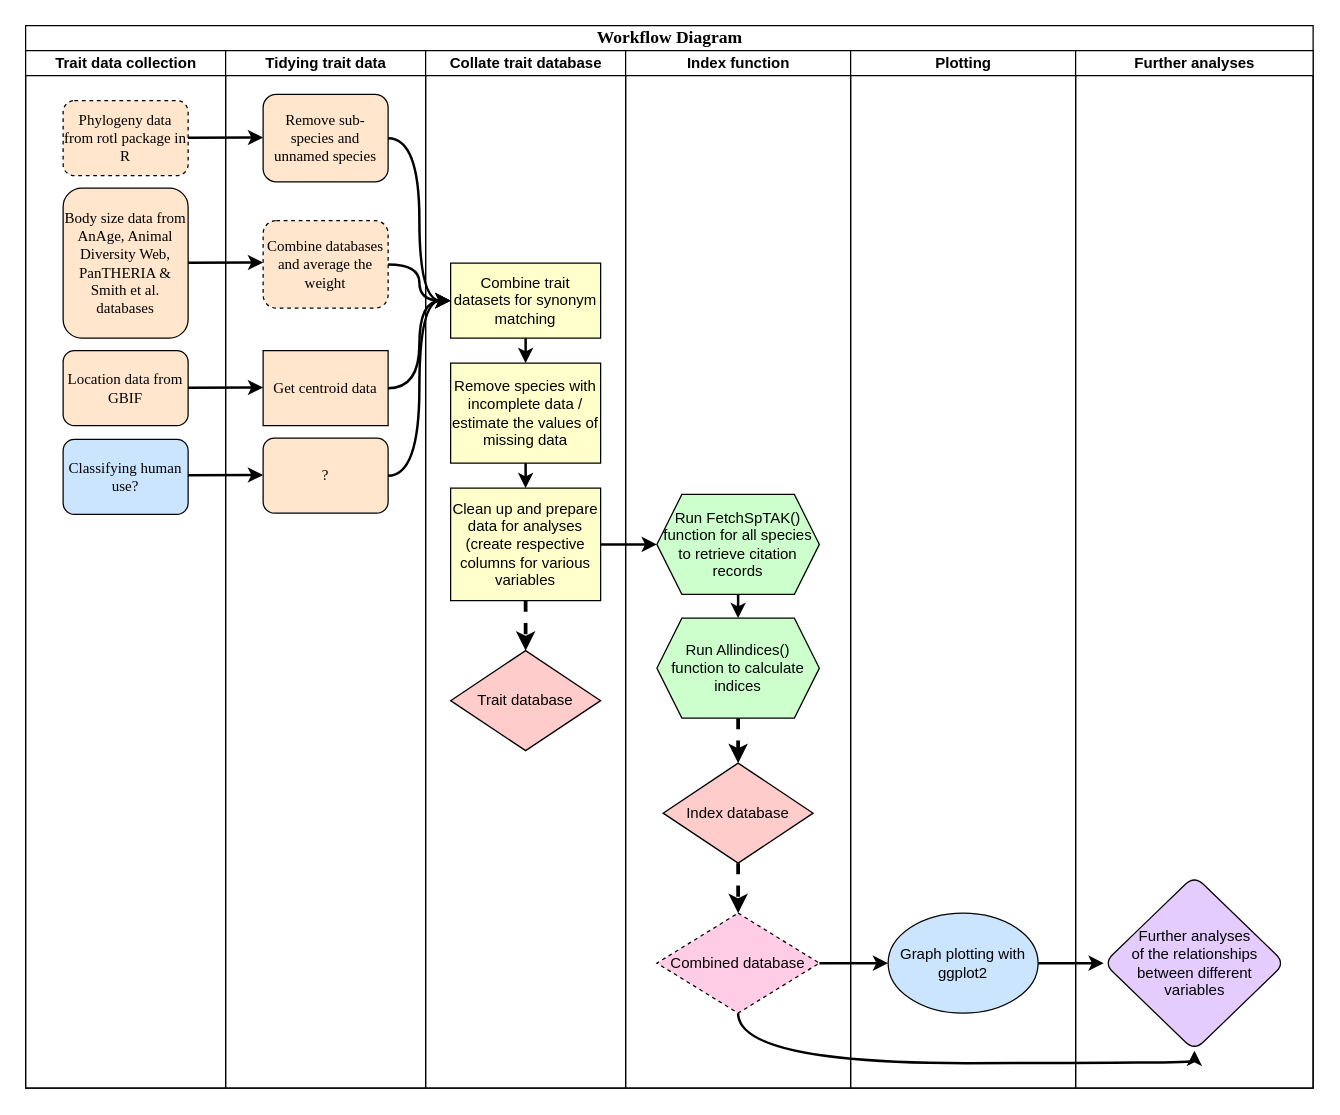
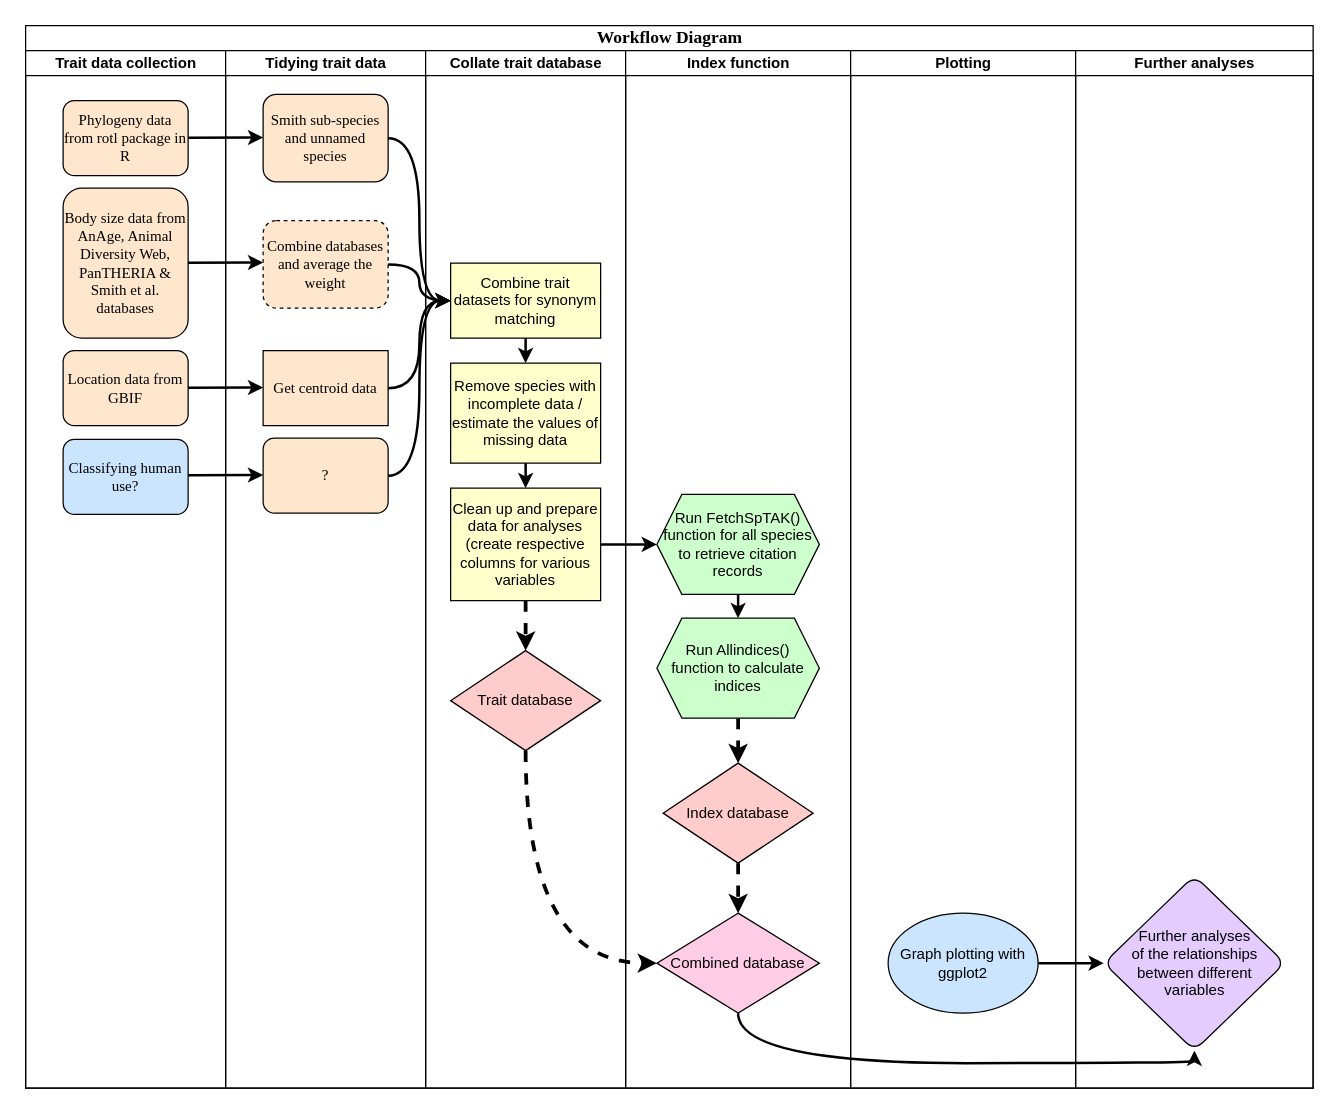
(126, 138) -> (126, 138)
(326, 138) -> (326, 138)
(428, 298) -> (428, 297)
none -> (567, 927)
(738, 963) -> (738, 963)
(847, 963) -> none
